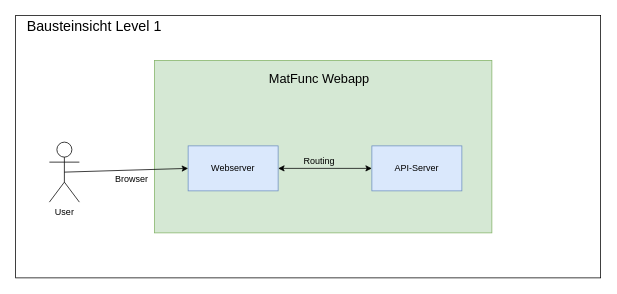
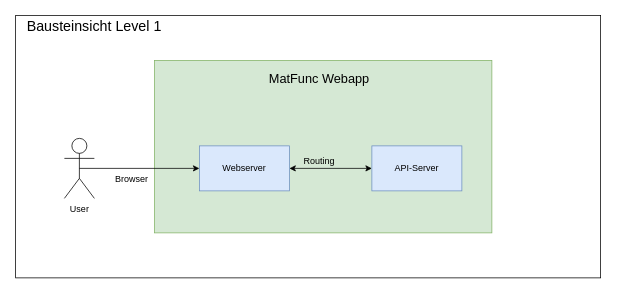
(233, 168) -> (244, 168)
(64, 172) -> (79, 168)
